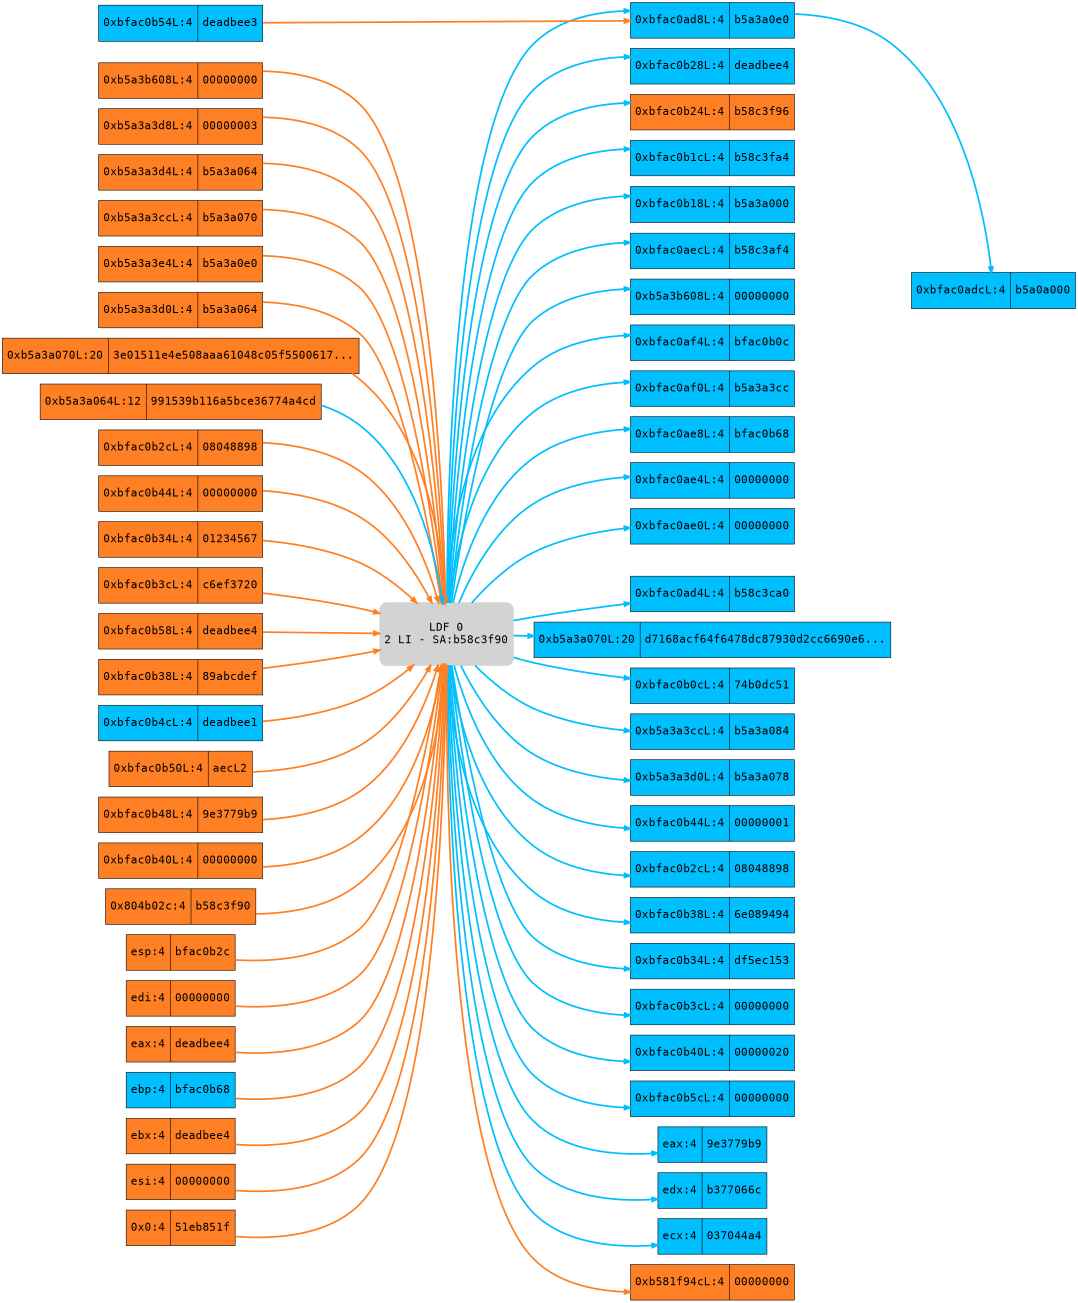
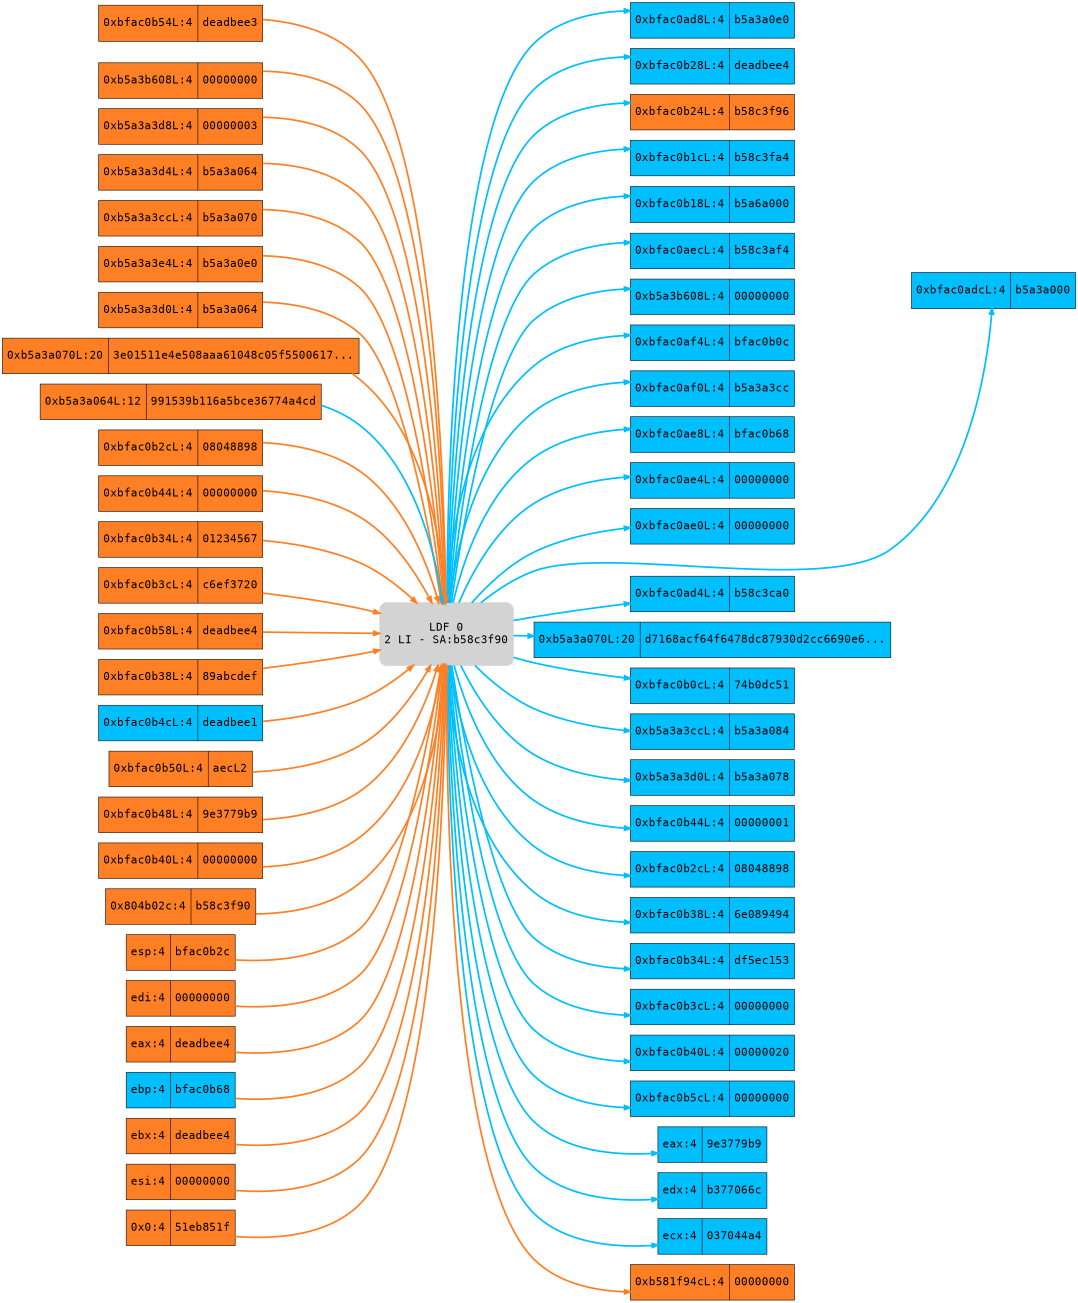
(444, 22) -> (424, 269)
(181, 23) -> (181, 23)
(939, 99) -> (814, 569)
(762, 204) -> (762, 204)
(1043, 290) -> (1043, 290)
